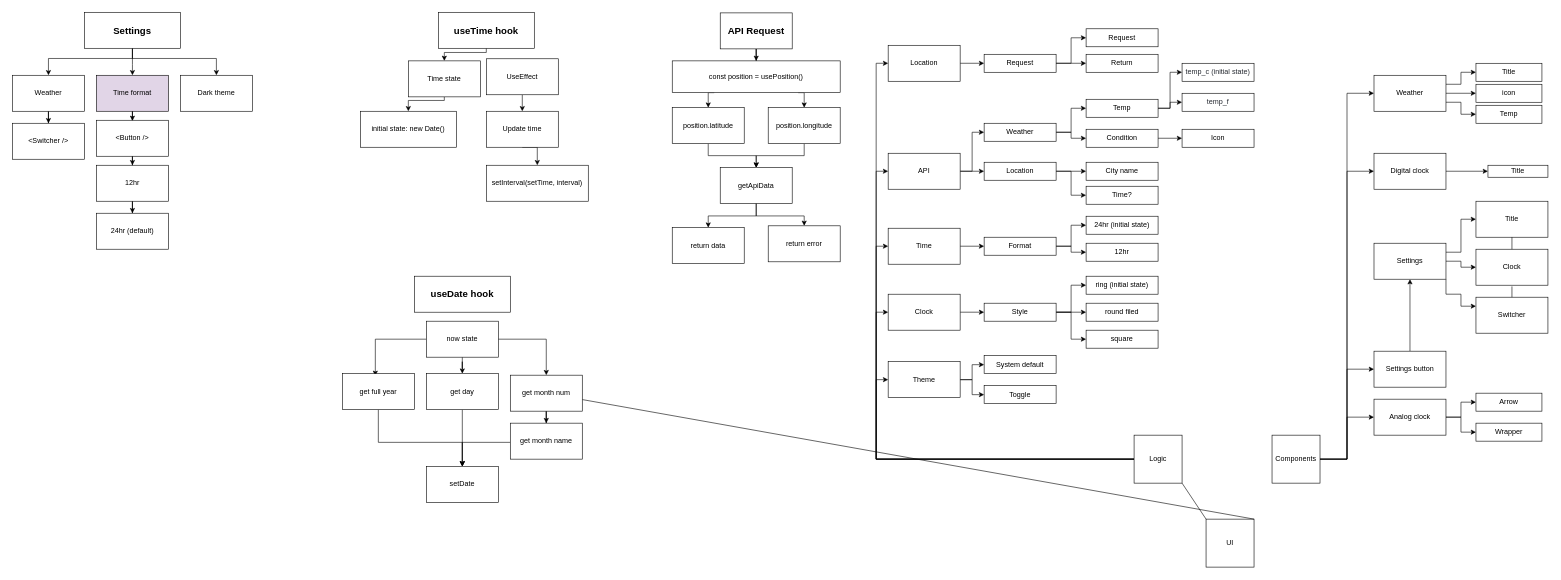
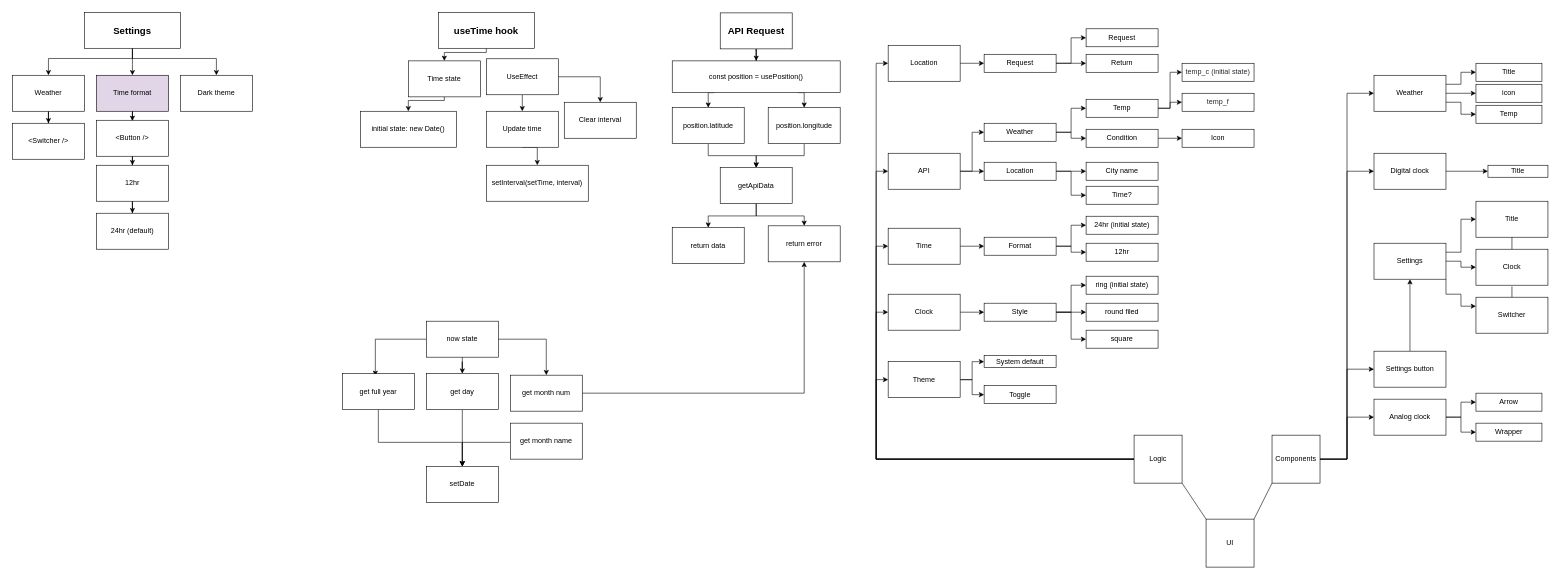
none -> (600, 96)
none -> (600, 120)
(462, 294) -> none
(1020, 365) -> (1020, 362)
(546, 419) -> (804, 267)
(1090, 490) -> (1263, 501)
